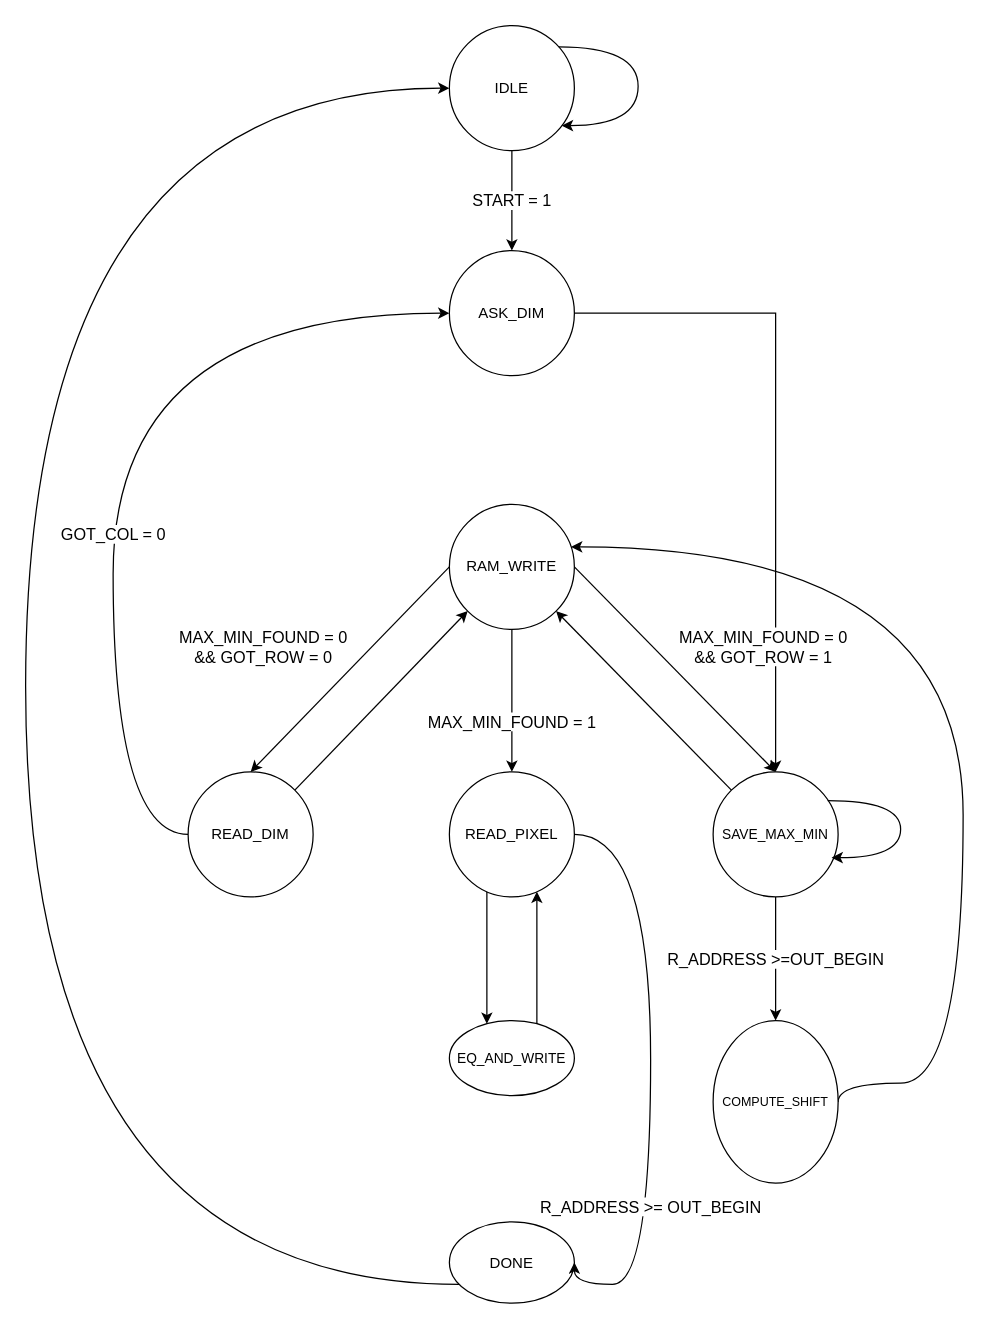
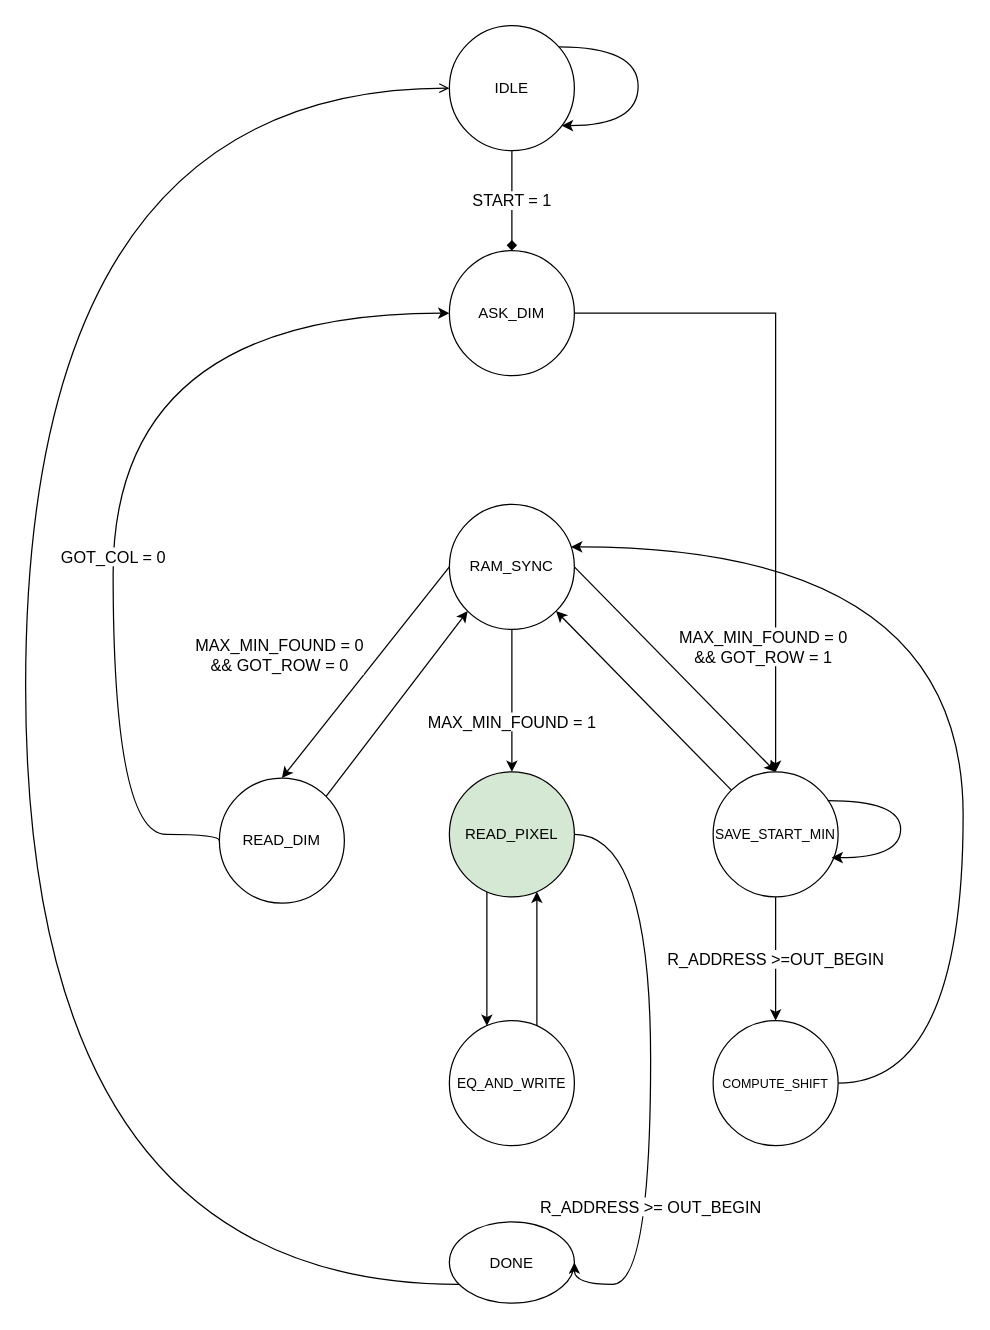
(439, 88) -> (441, 89)
(512, 241) -> (512, 240)
(512, 567) -> (512, 567)
(251, 834) -> (282, 841)
(512, 834) -> (512, 834)
(776, 834) -> (776, 834)
(512, 1058) -> (512, 1083)
(776, 1102) -> (776, 1083)
